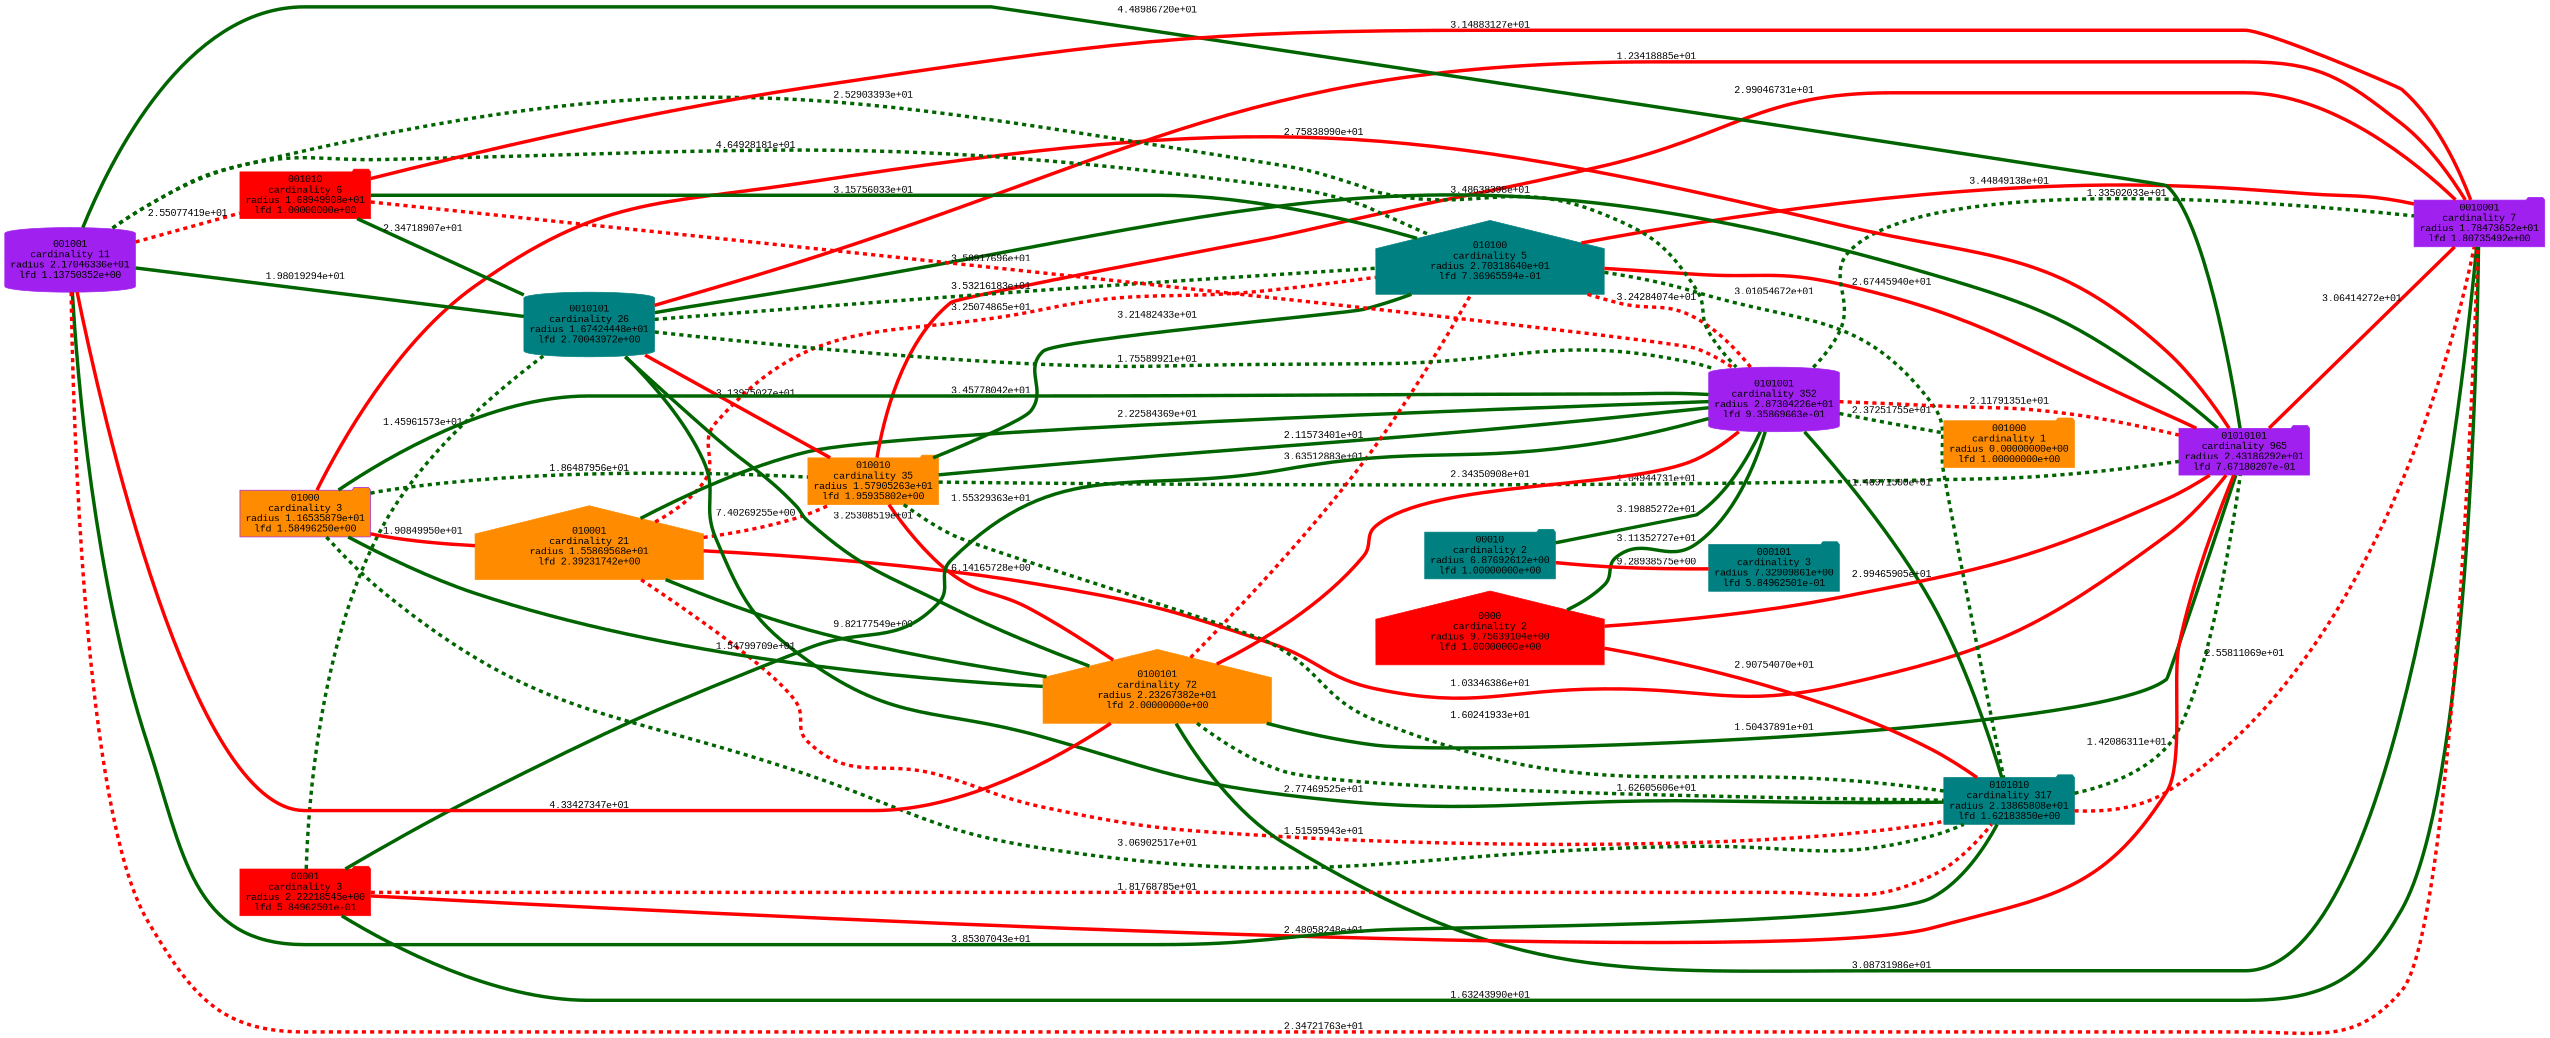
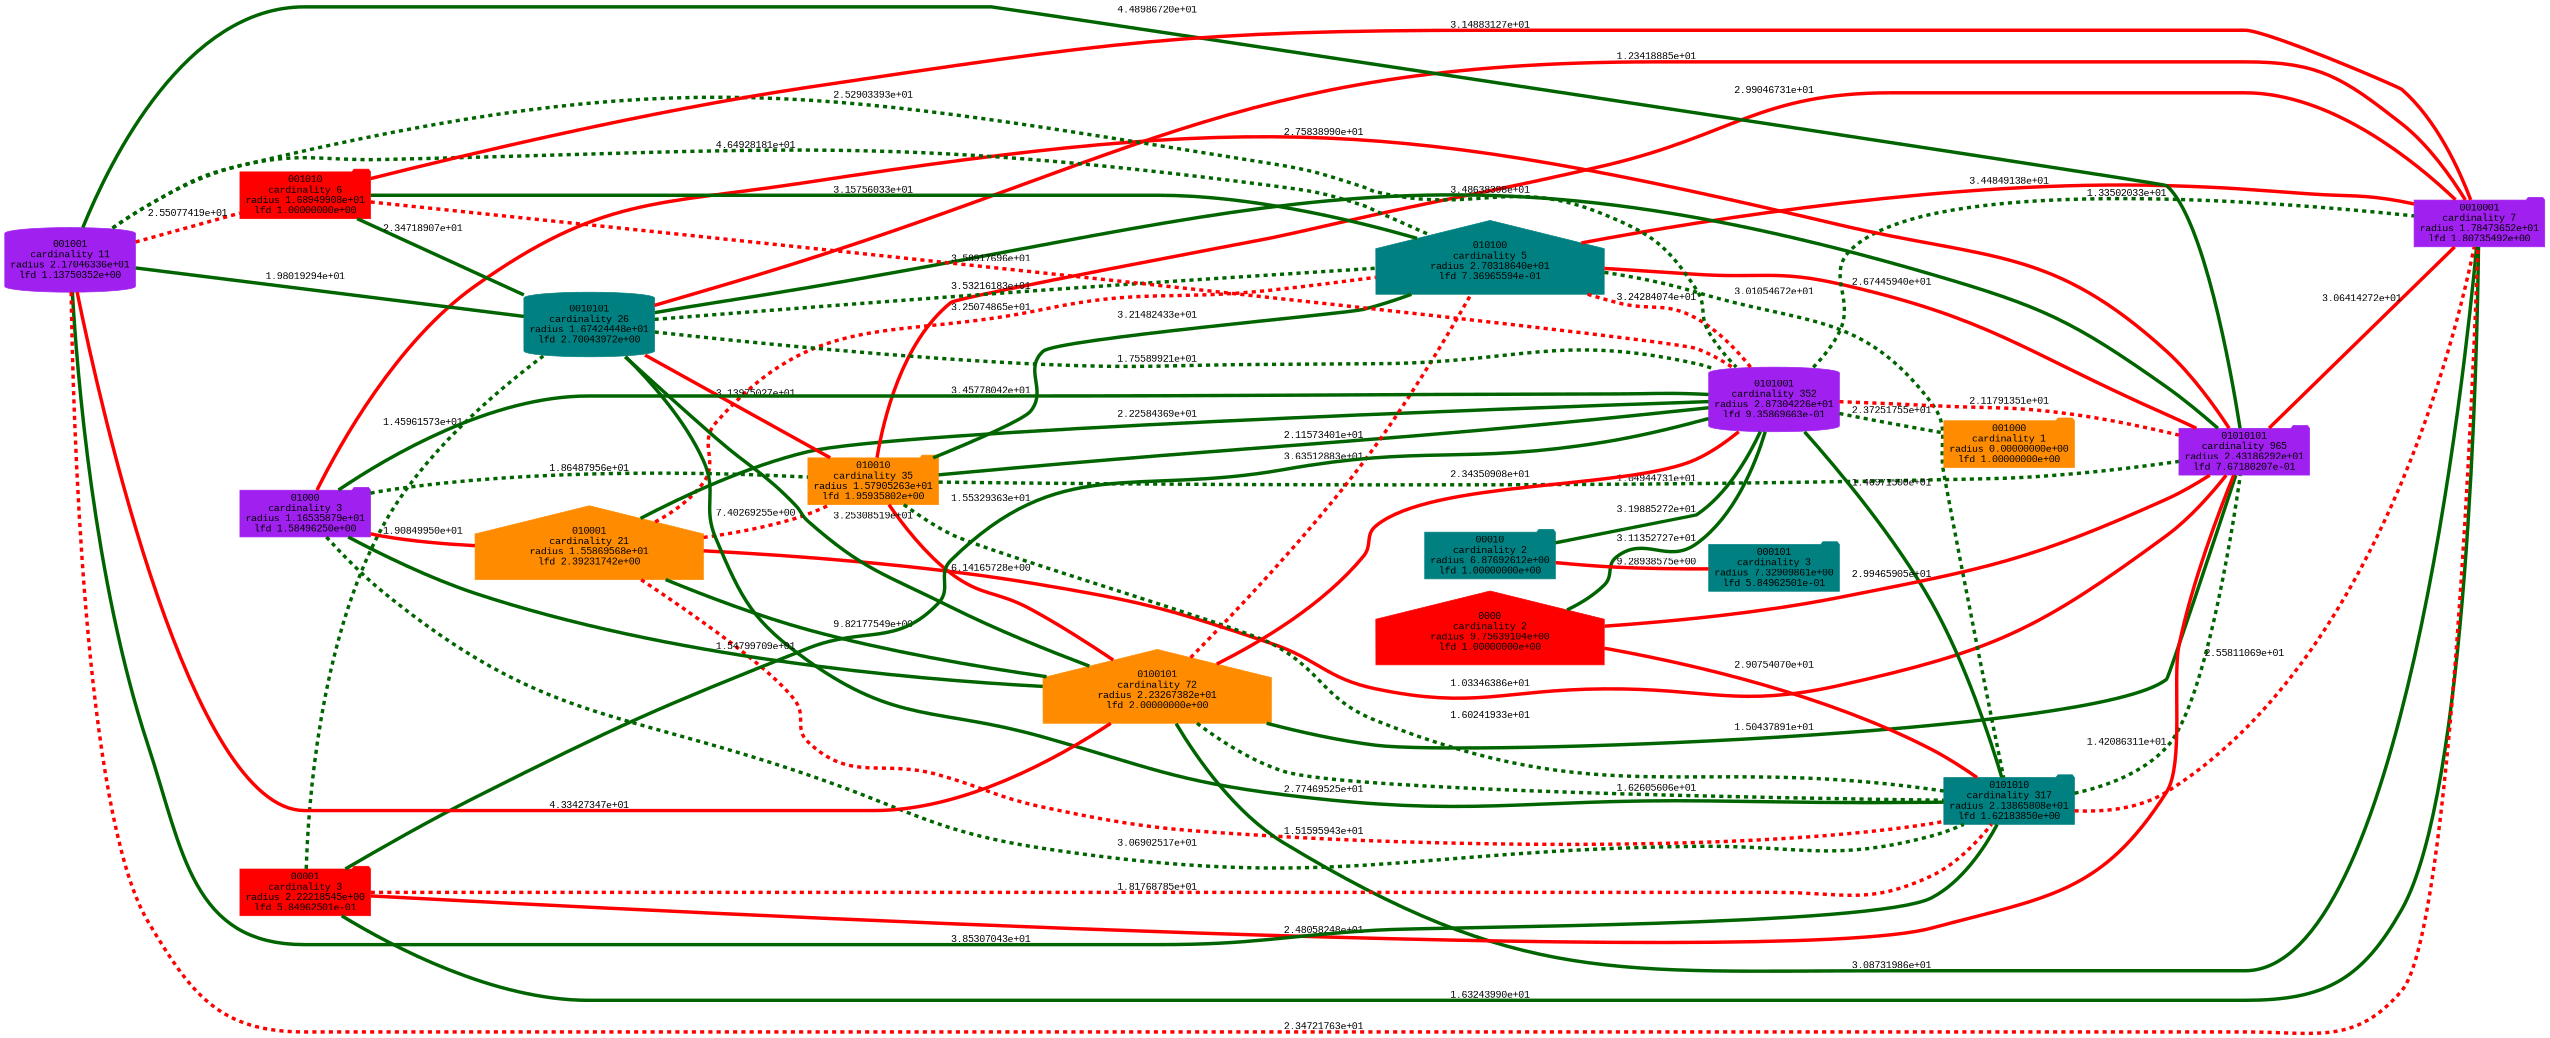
(305, 514) -> (305, 514)
